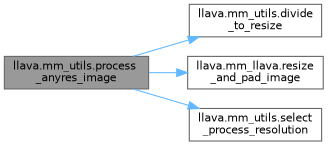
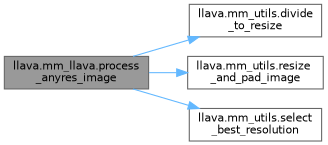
(76, 73) -> (76, 73)
(255, 73) -> (255, 73)
(255, 125) -> (255, 125)
